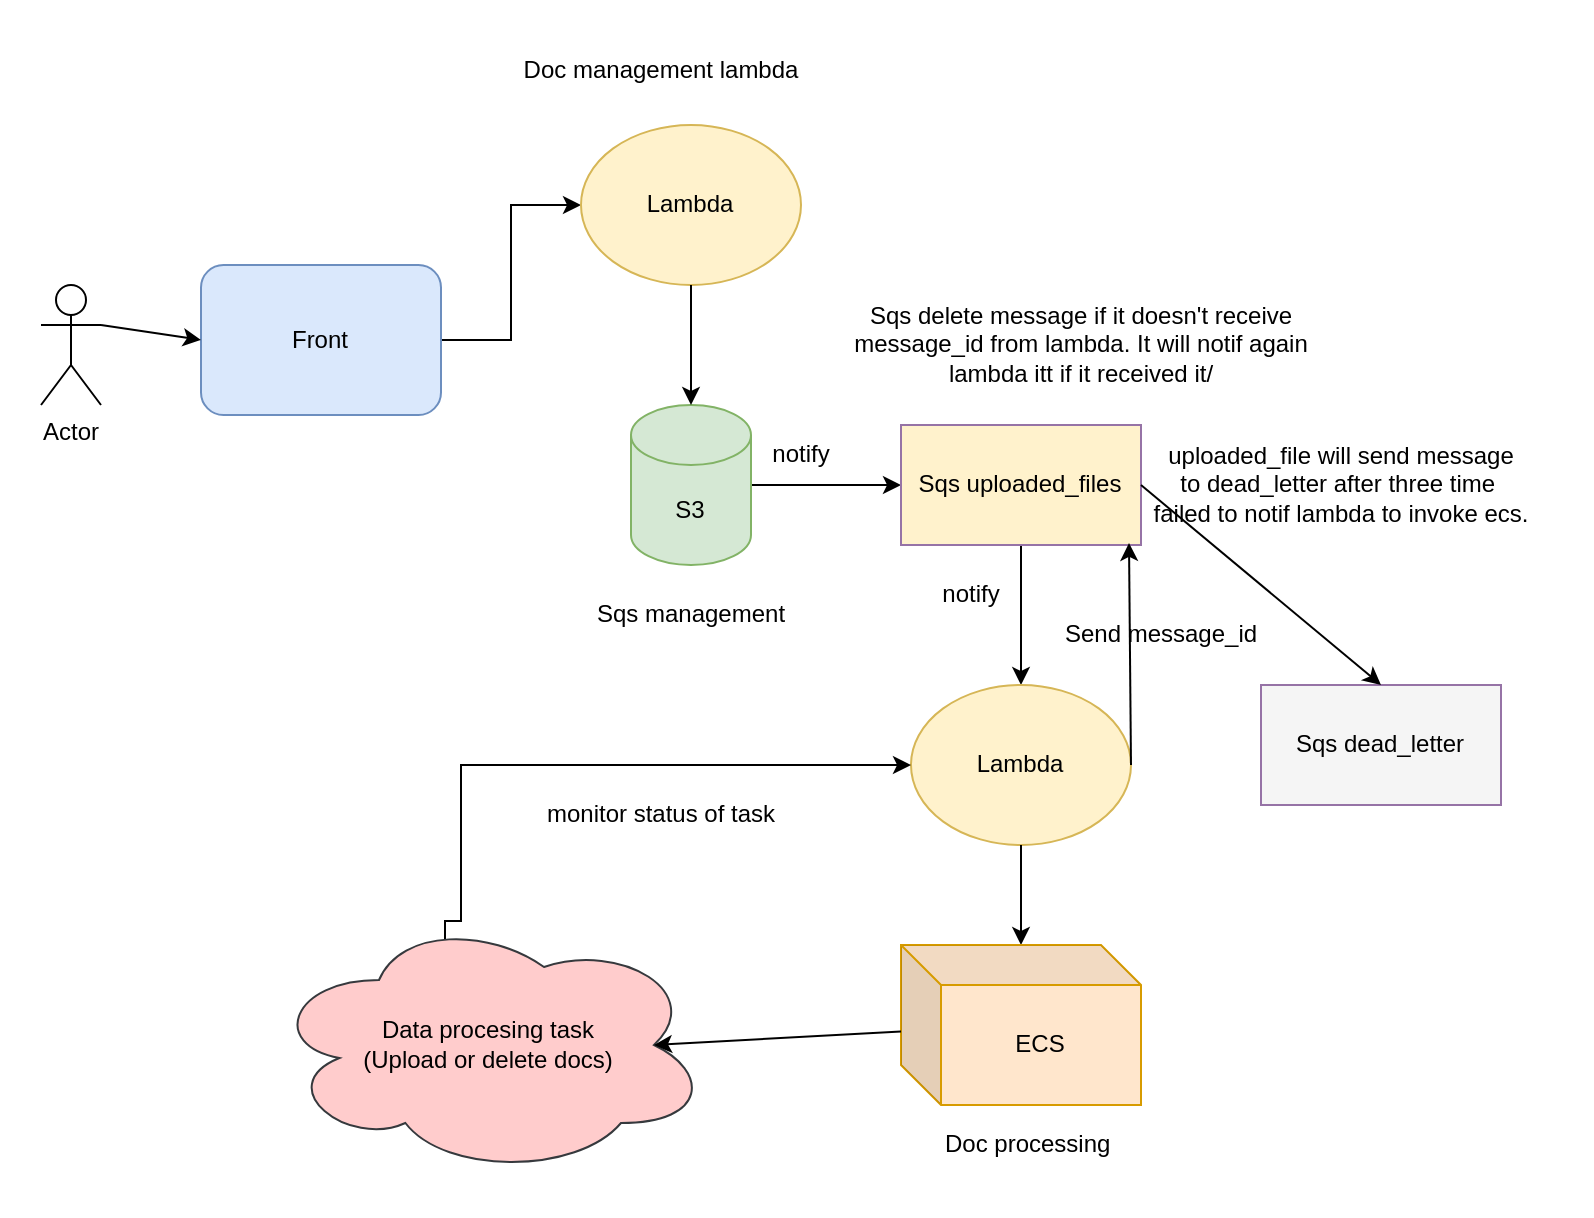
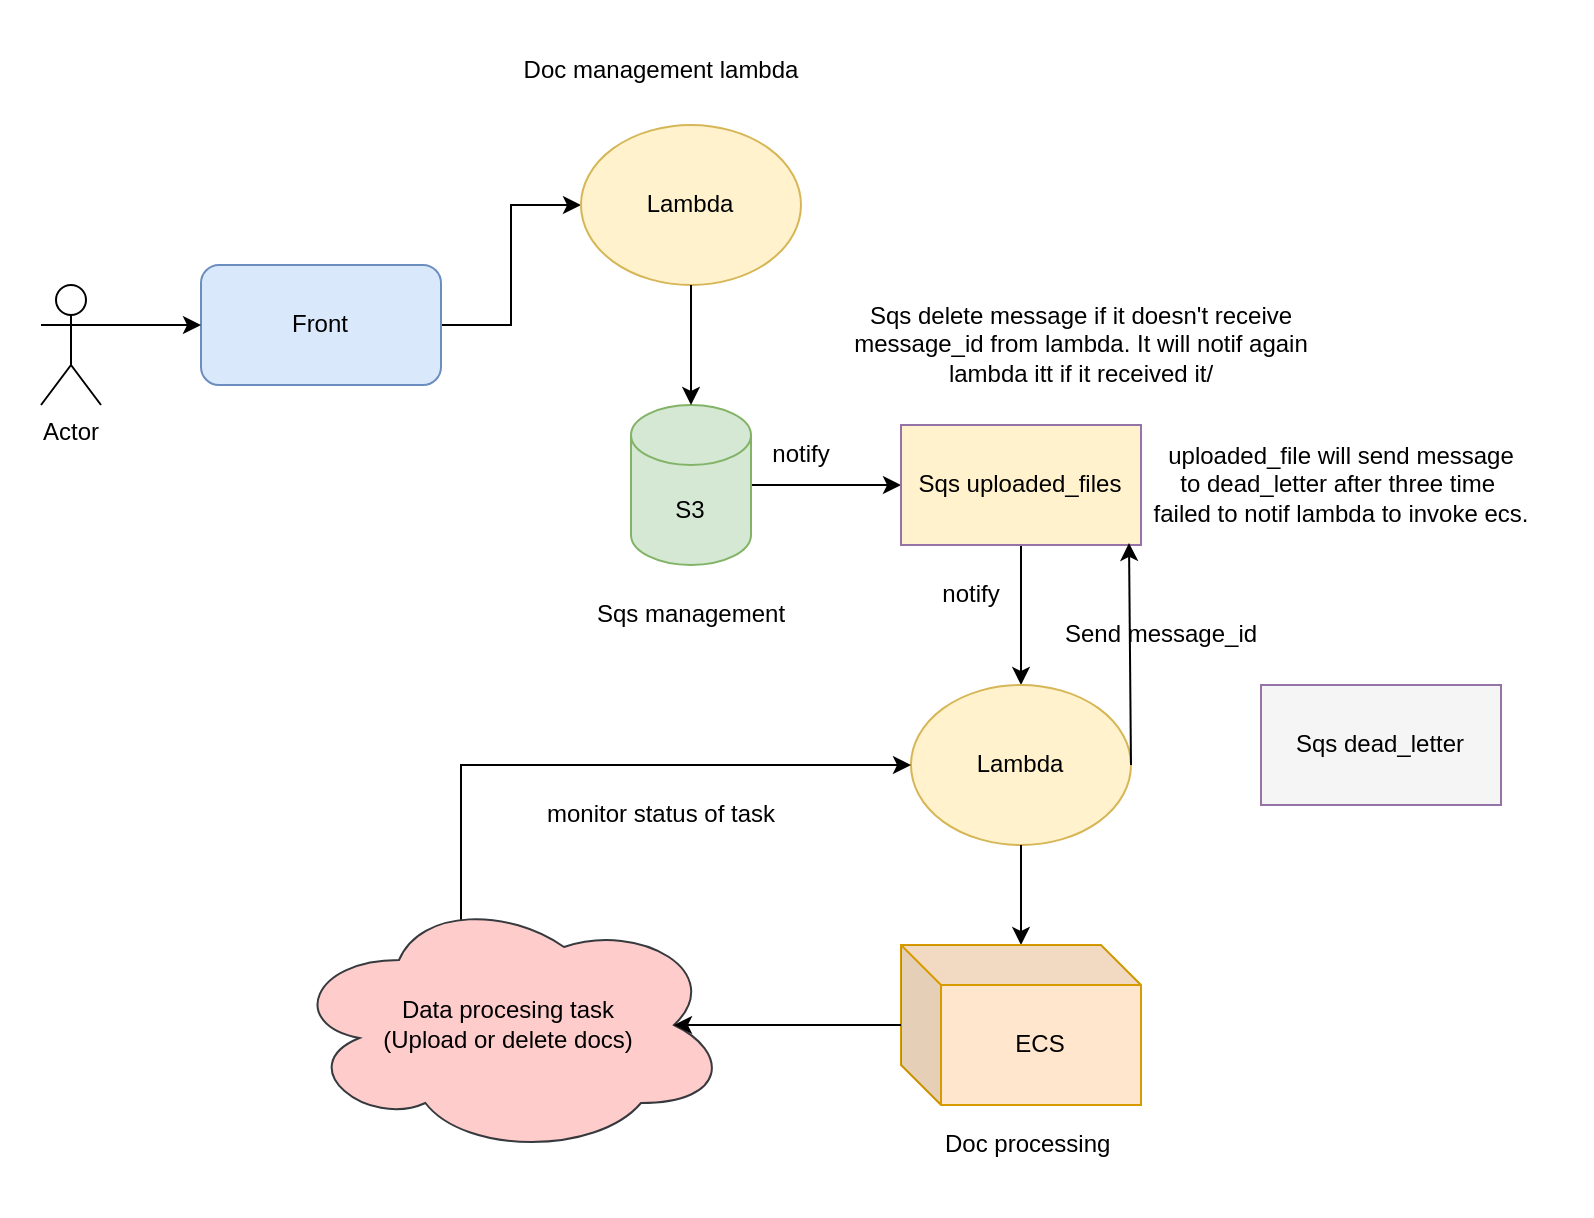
(321, 340) -> (321, 325)
(1256, 581) -> none
(489, 1045) -> (509, 1025)
